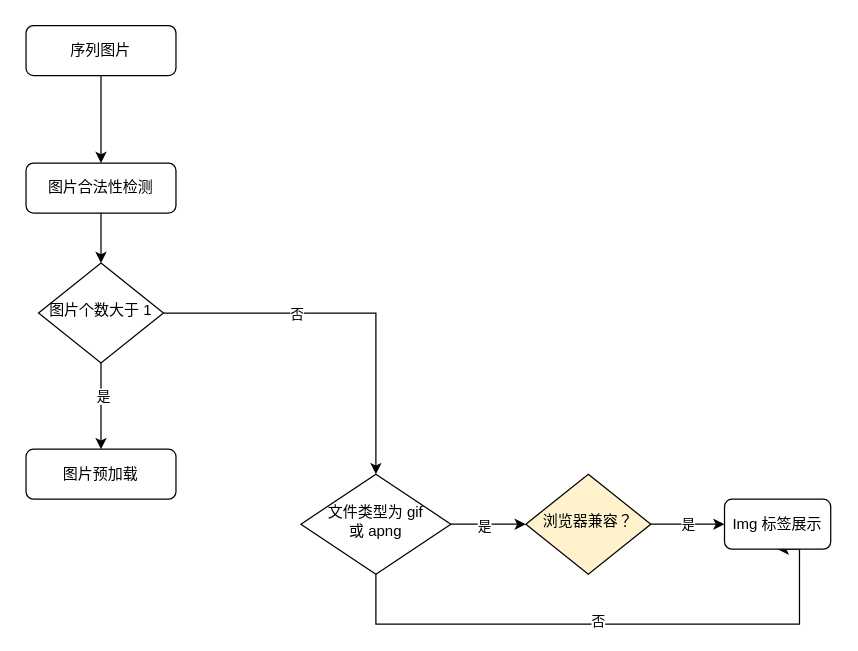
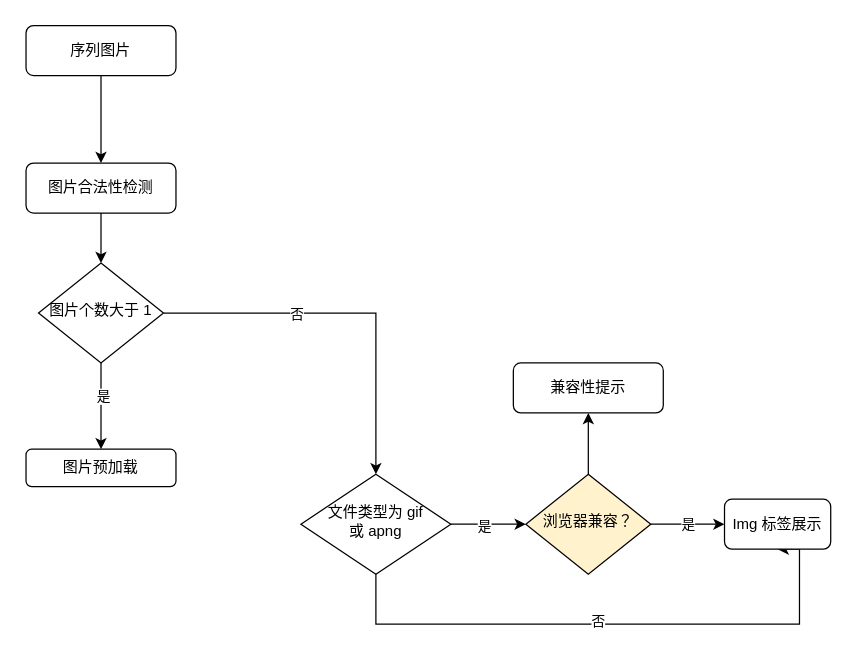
none -> (588, 388)
none -> (588, 448)
(101, 474) -> (101, 468)
